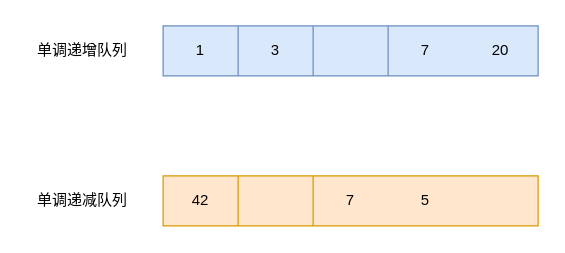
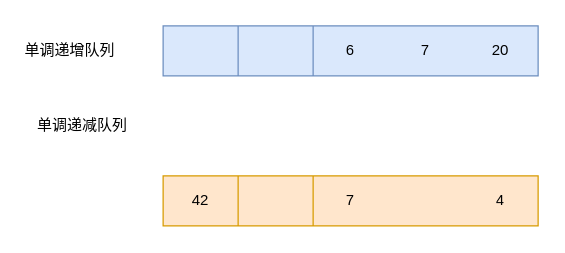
(82, 51) -> (69, 51)
(201, 51) -> none
(276, 51) -> none
none -> (351, 51)
(82, 201) -> (82, 126)
(426, 201) -> none
none -> (501, 201)
